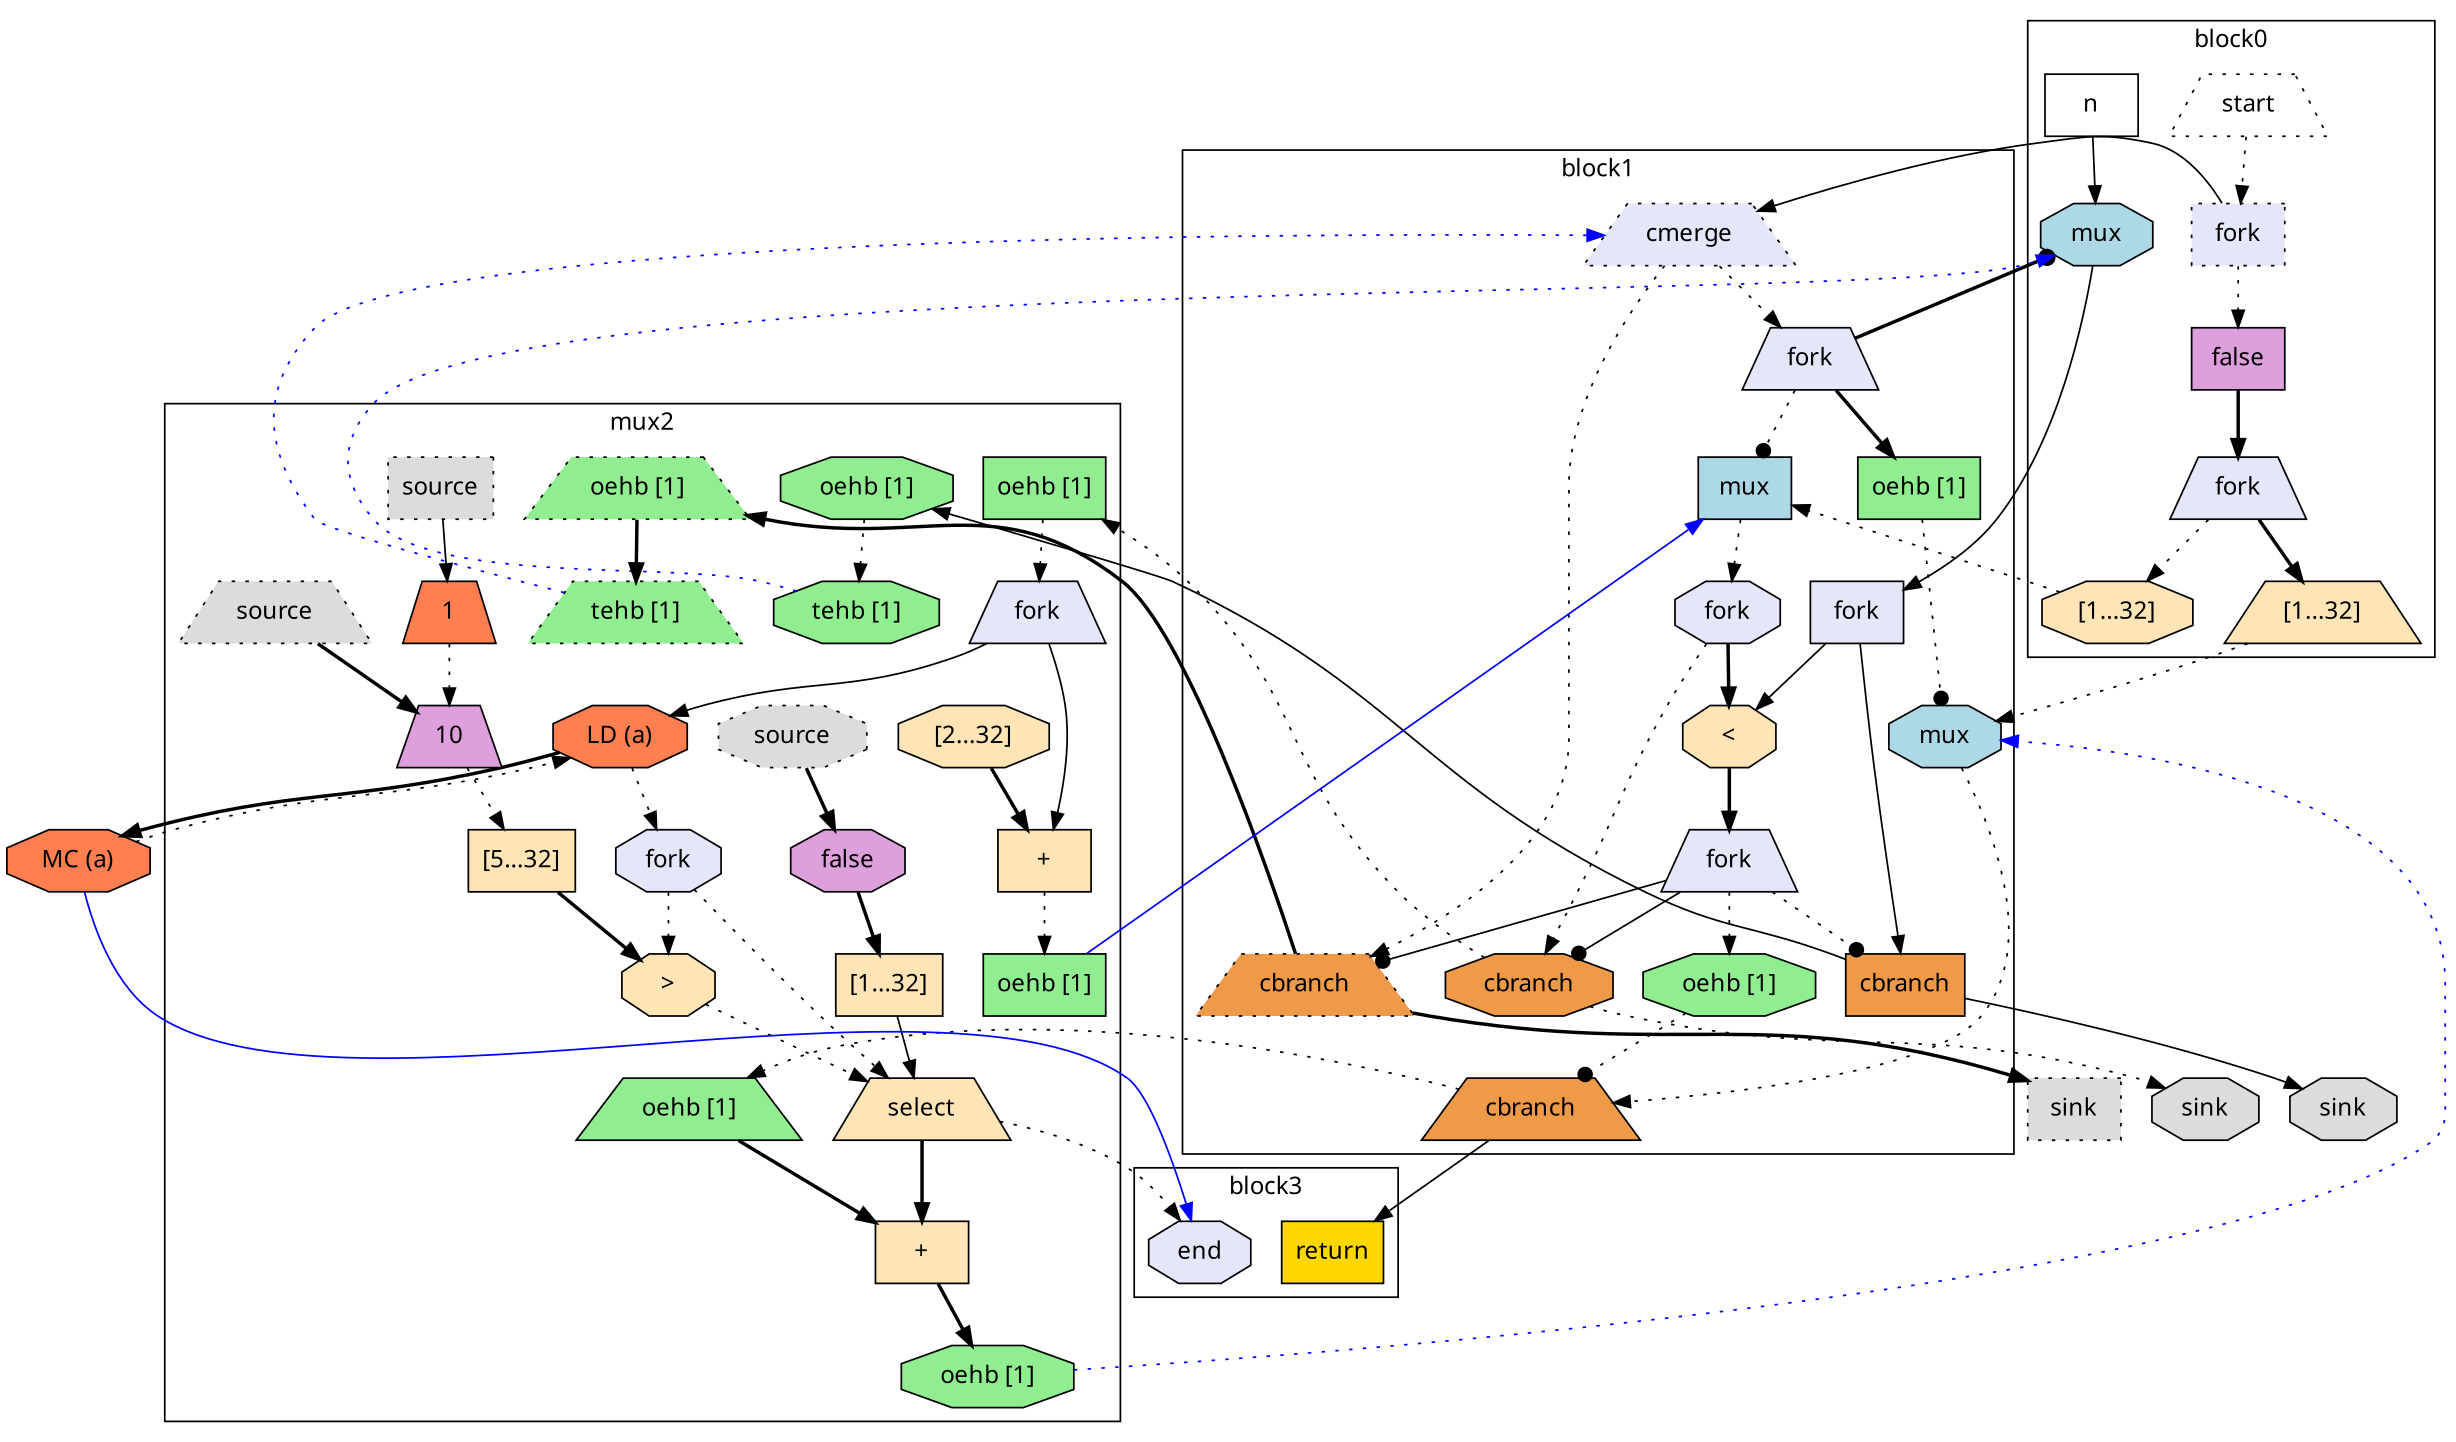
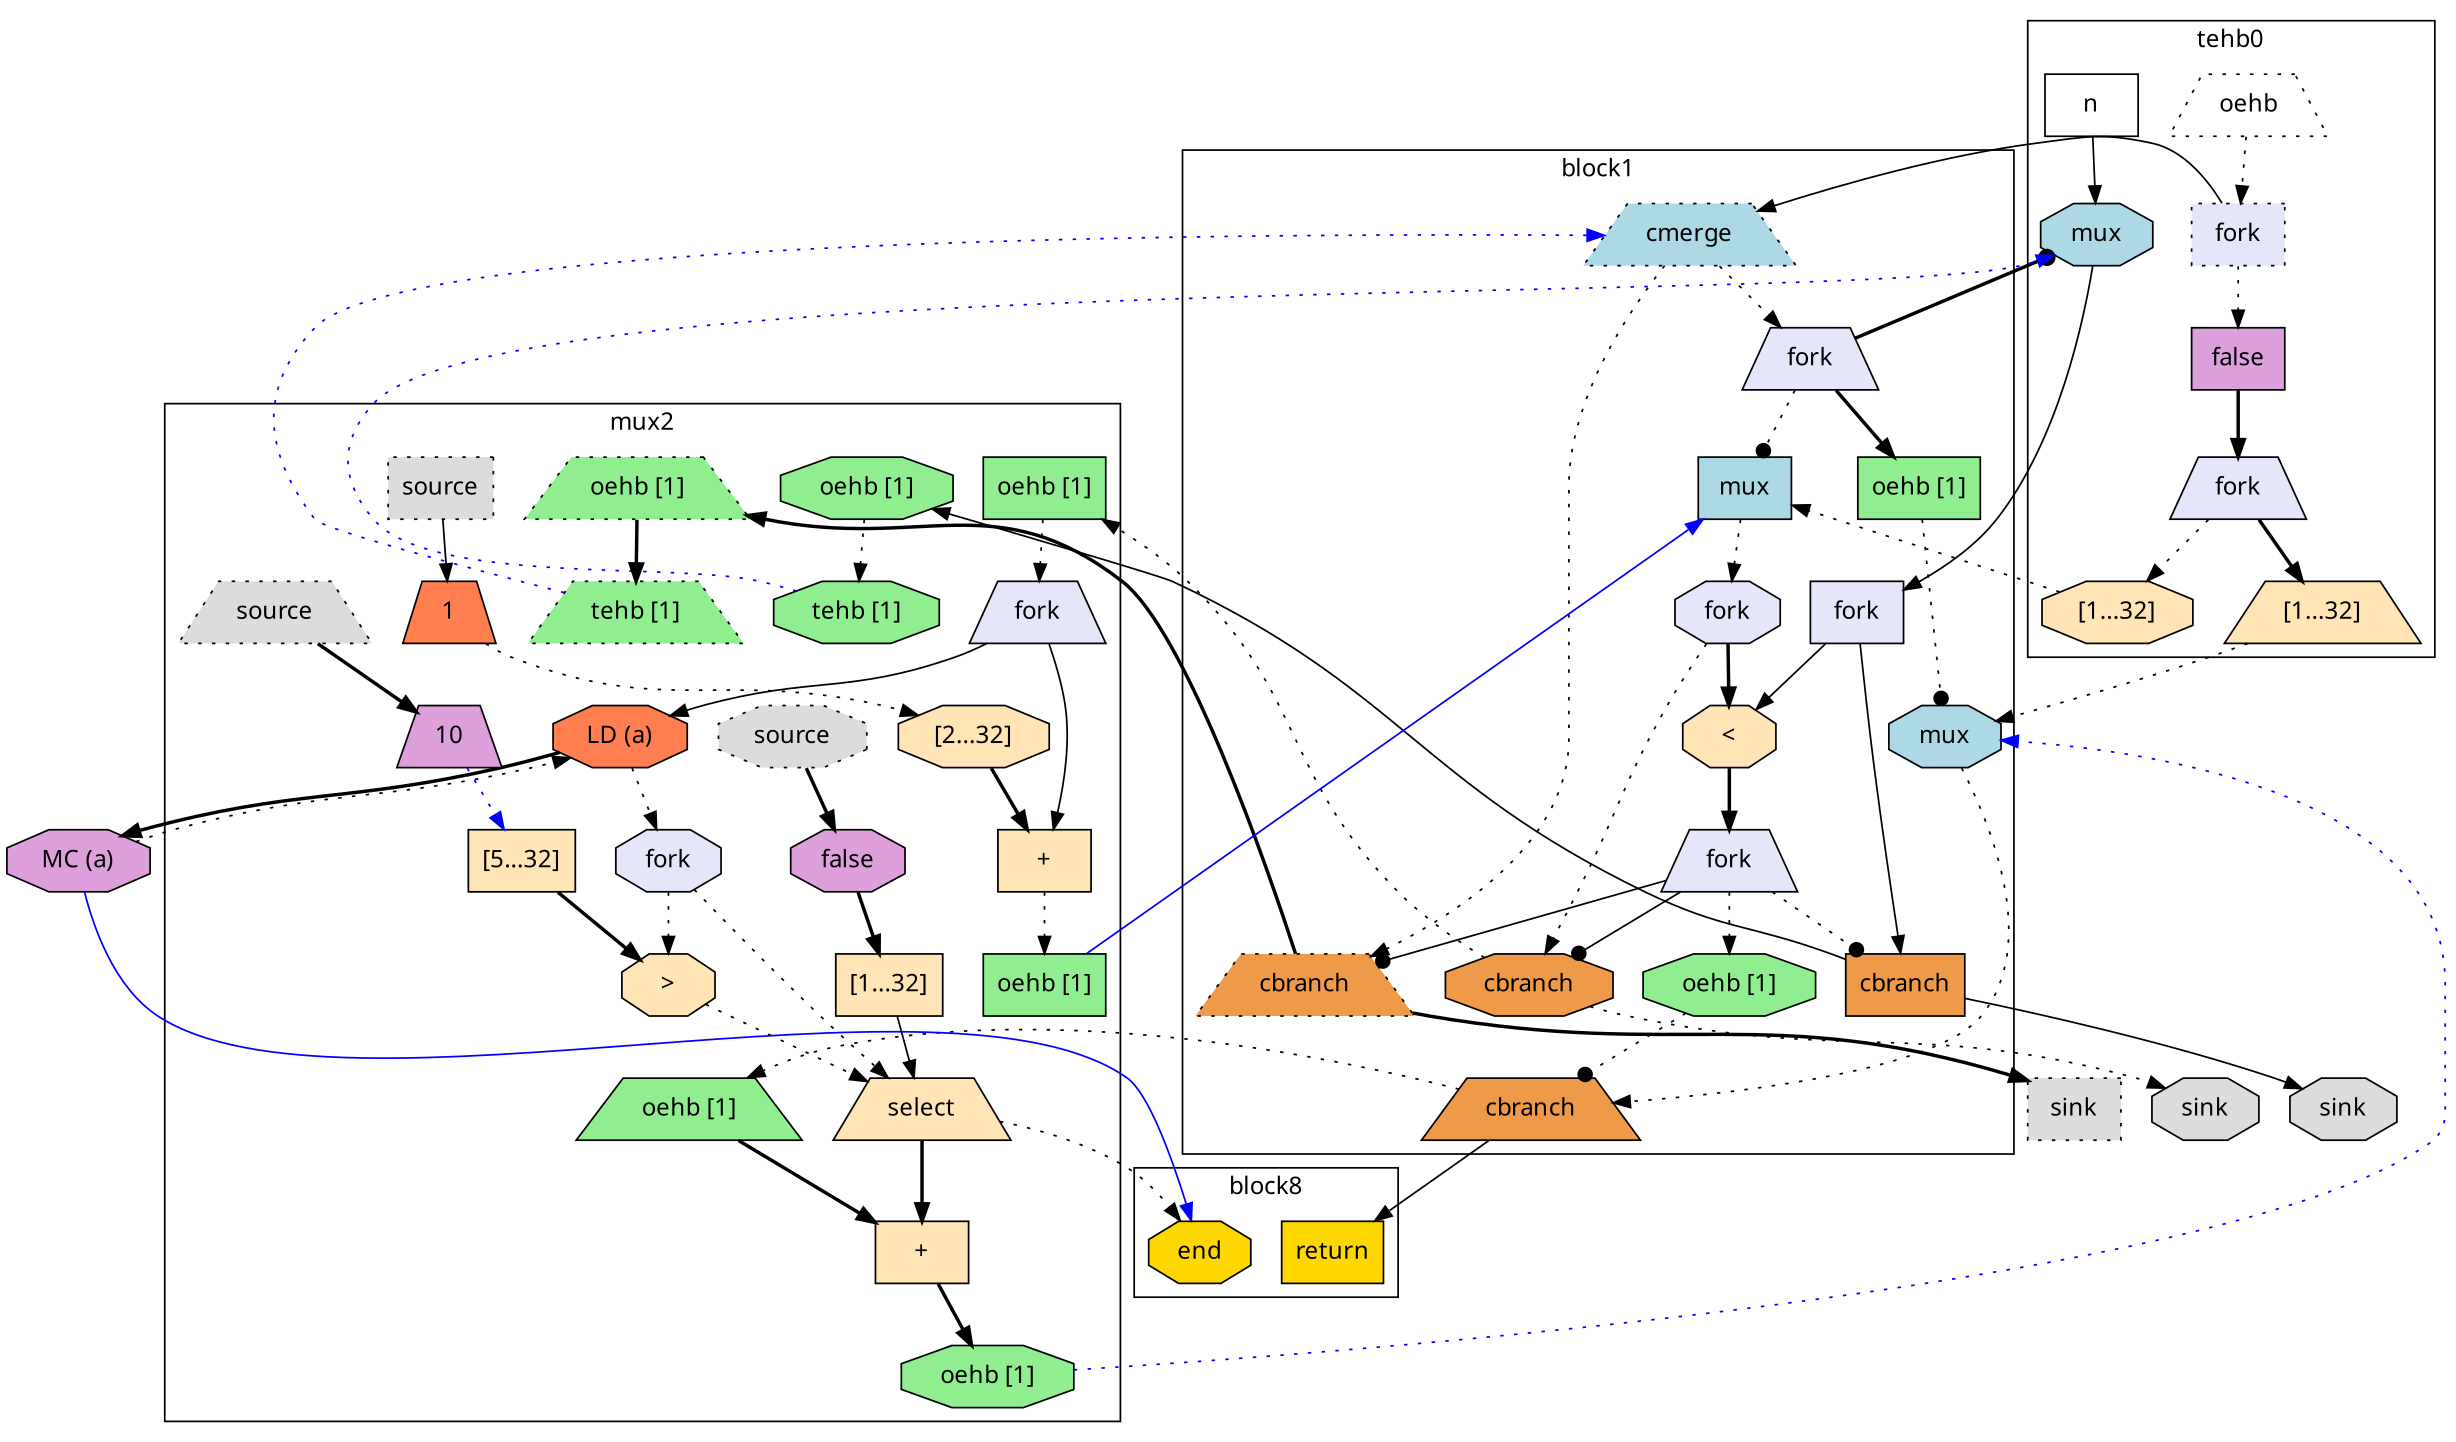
(2231, 41) -> (2231, 41)
(2249, 105) -> (2249, 105)
(1690, 235) -> (1690, 235)
(449, 666) -> (691, 690)
(481, 791) -> (481, 791)
(79, 861) -> (79, 861)
(1266, 1188) -> (1266, 1188)
(1200, 1252) -> (1200, 1252)
